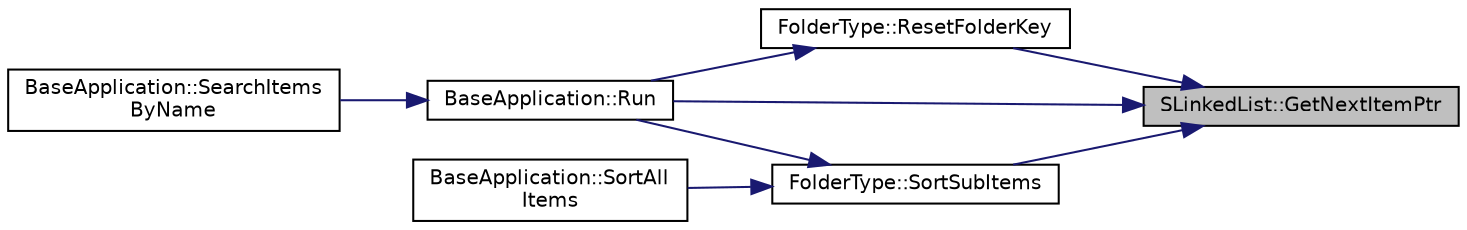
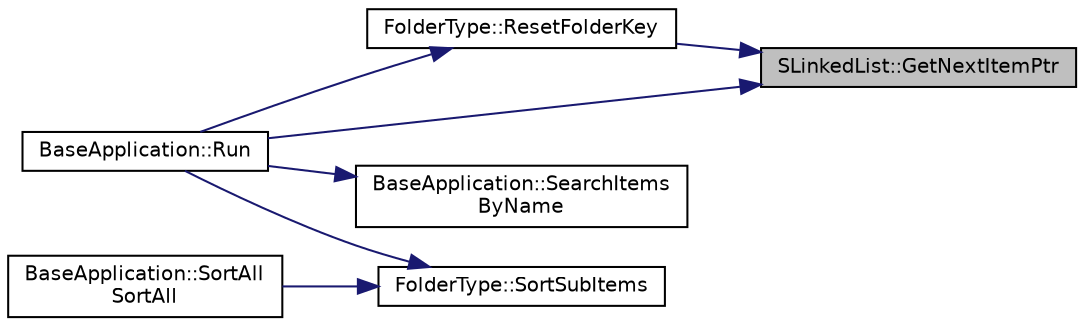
(374, 100) -> (302, 170)
(1098, 147) -> none
(550, 190) -> (145, 286)
